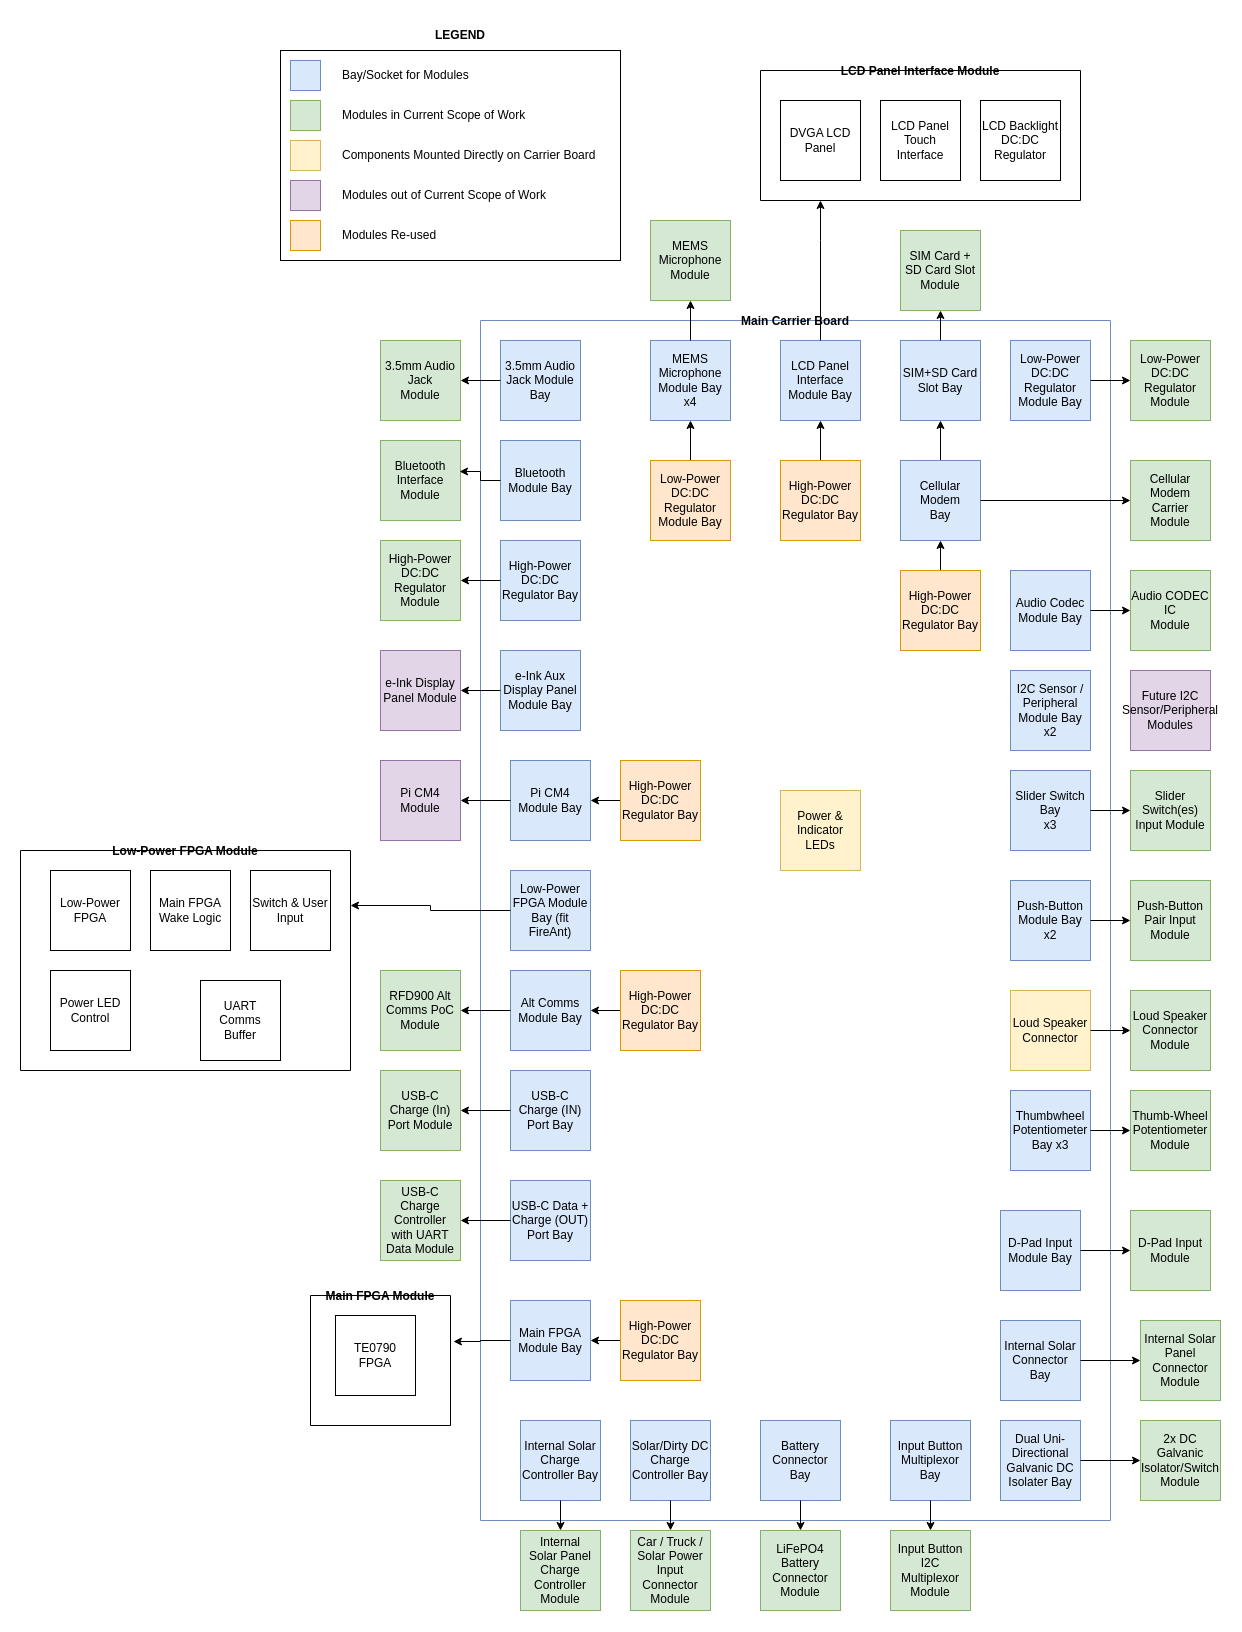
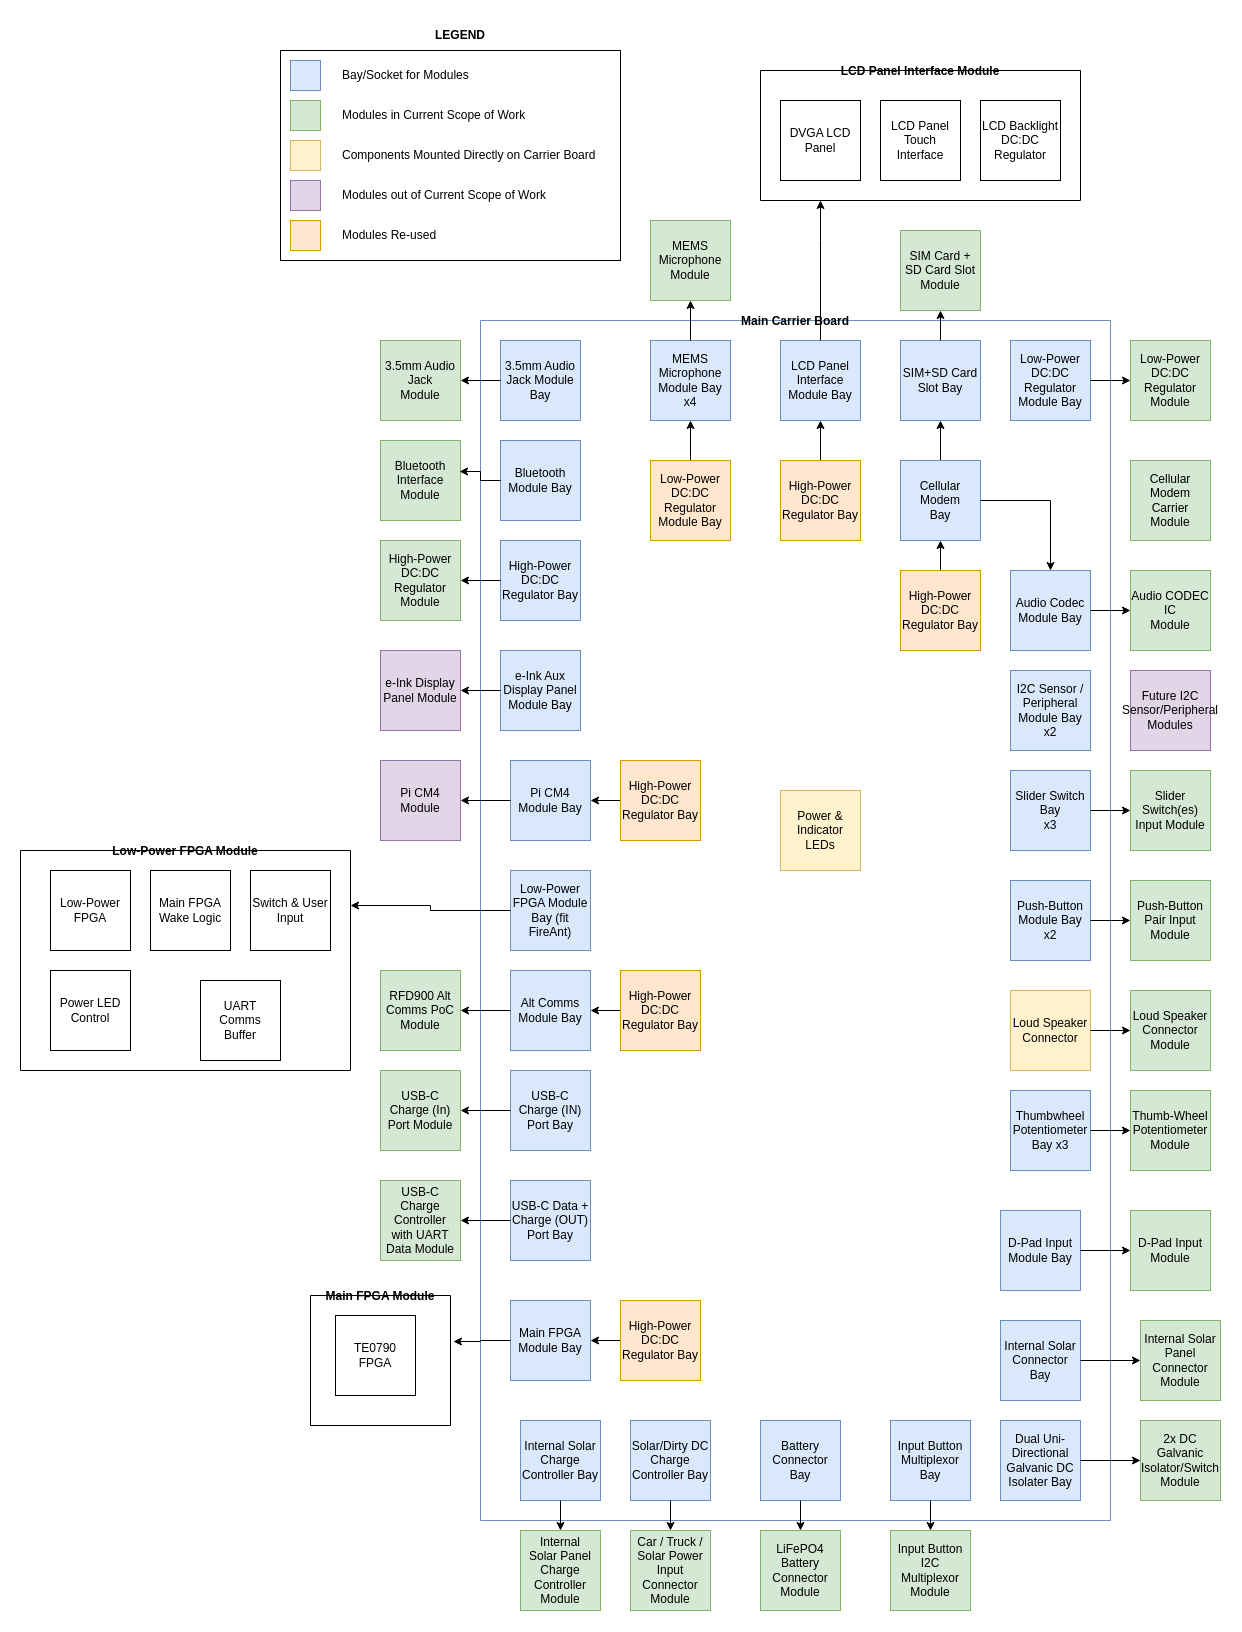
(1086, 501) -> (1051, 531)
